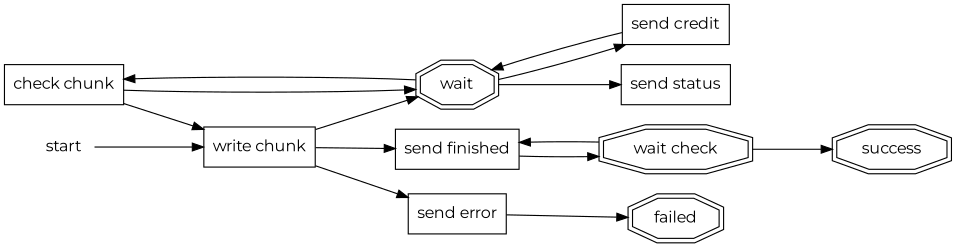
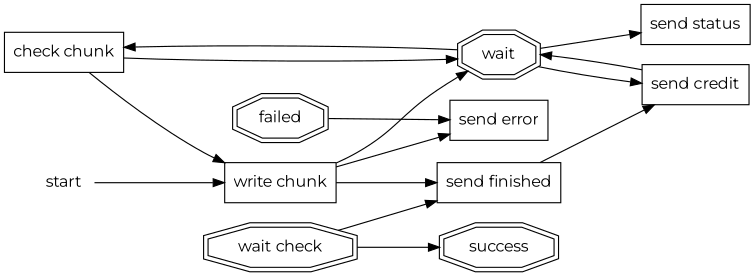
(553, 157) -> (592, 136)
(561, 216) -> (383, 119)
